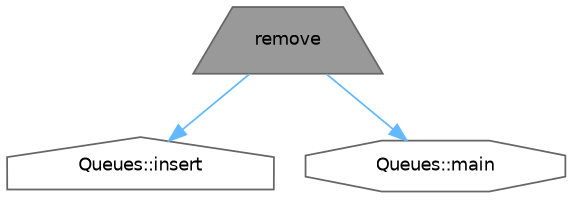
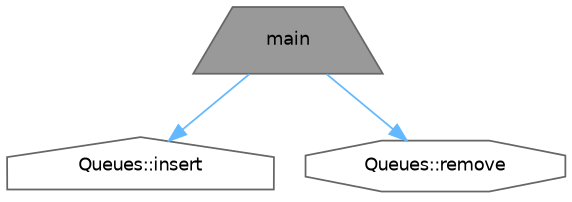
(288, 40) -> (288, 40)
(435, 166) -> (435, 166)
